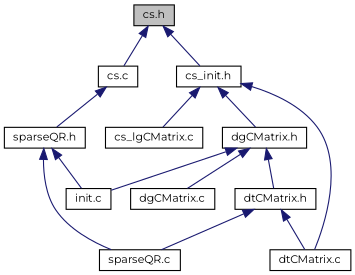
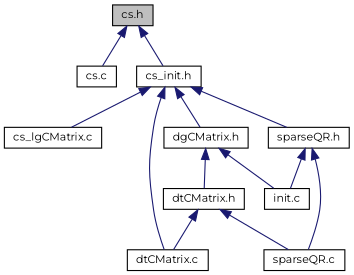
(77, 111) -> (244, 109)
(173, 199) -> none
